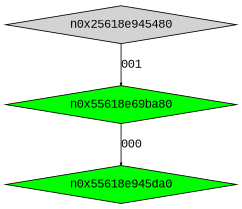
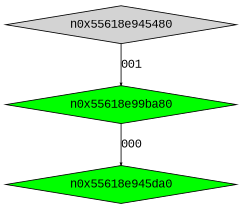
(121, 25) -> (121, 25)
(121, 105) -> (121, 105)
